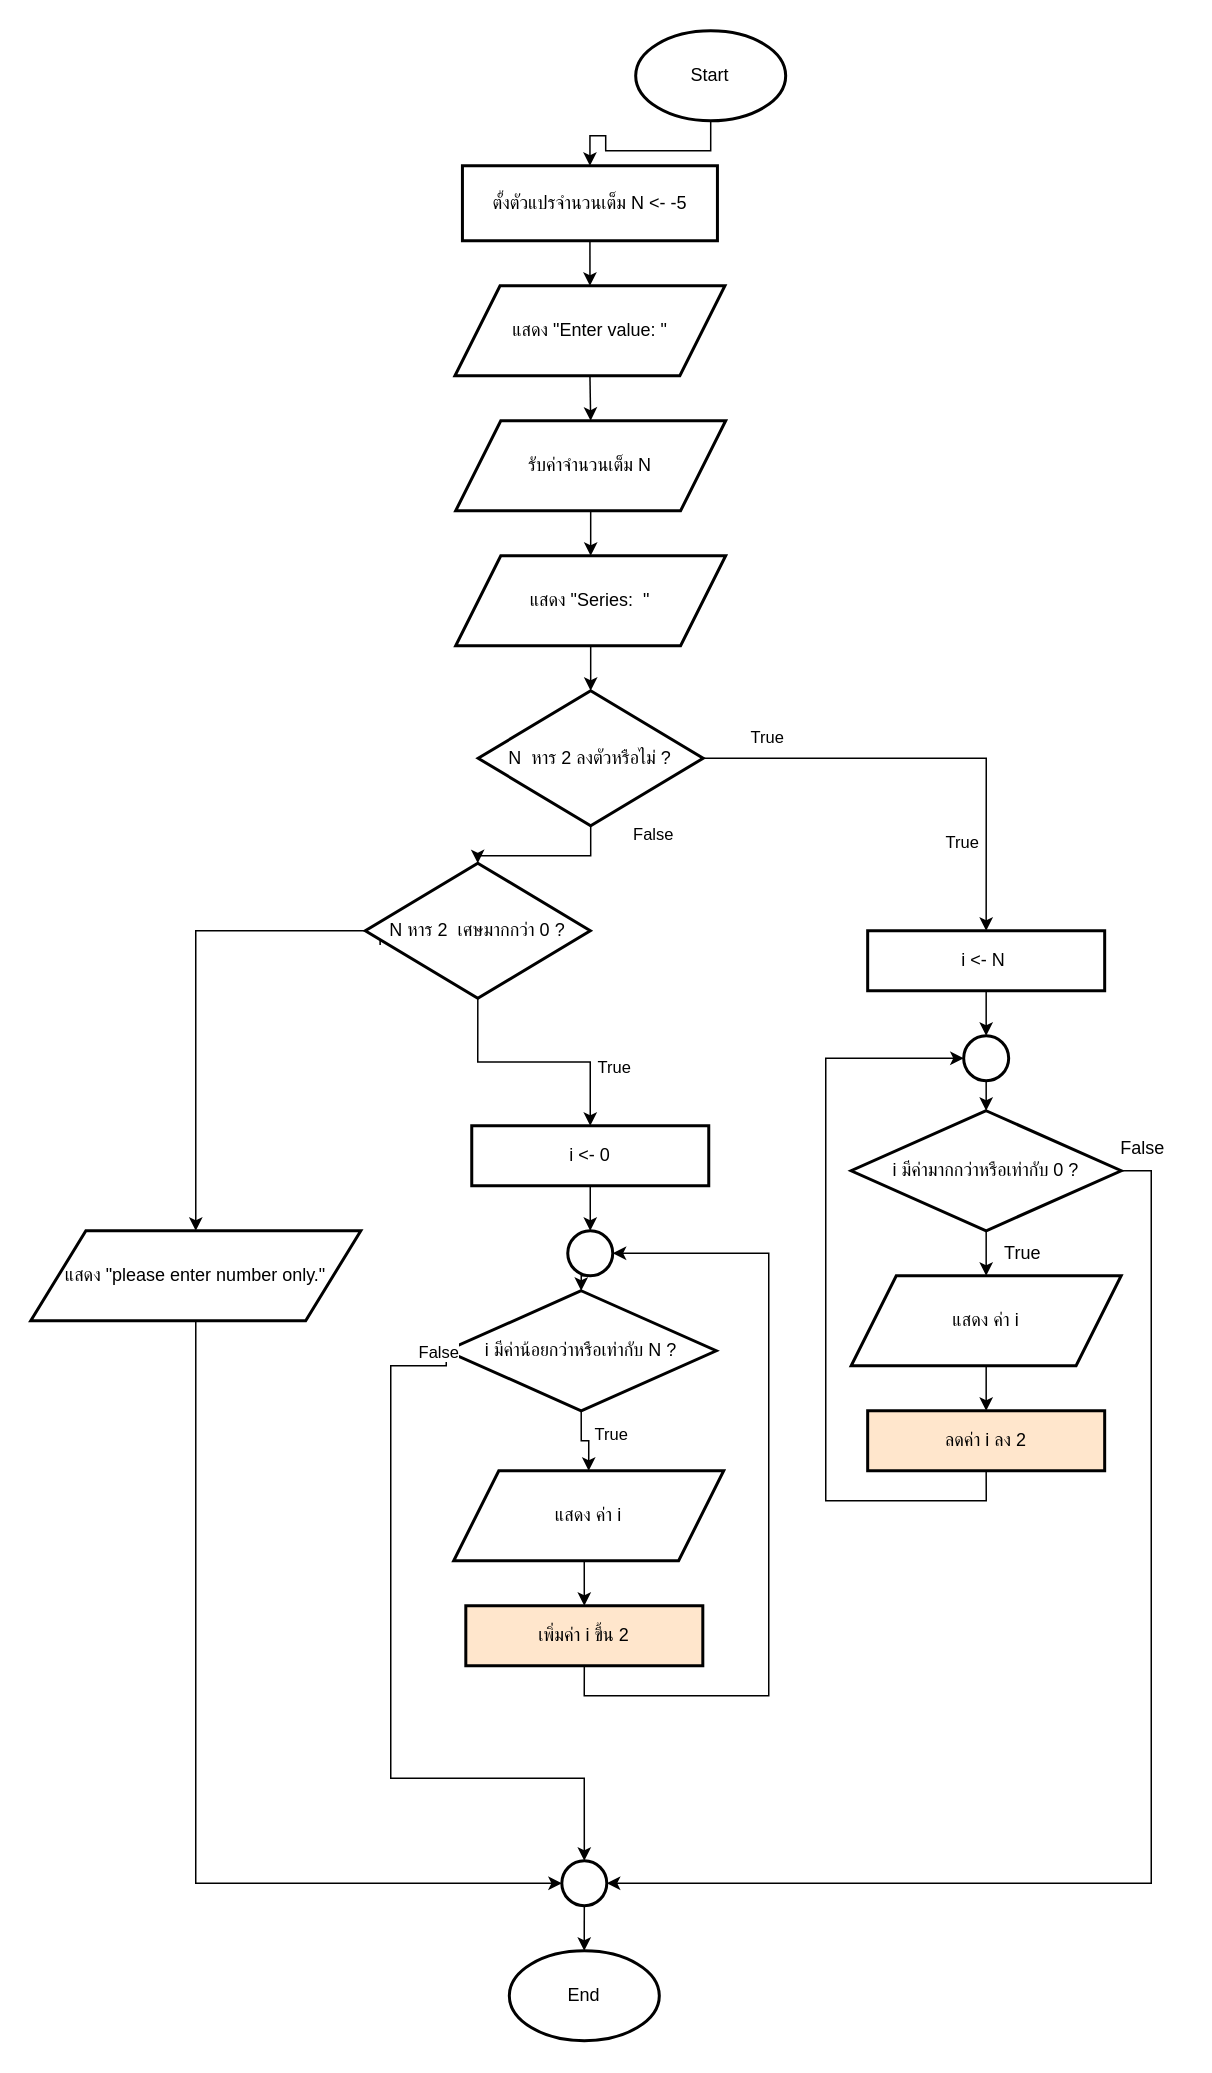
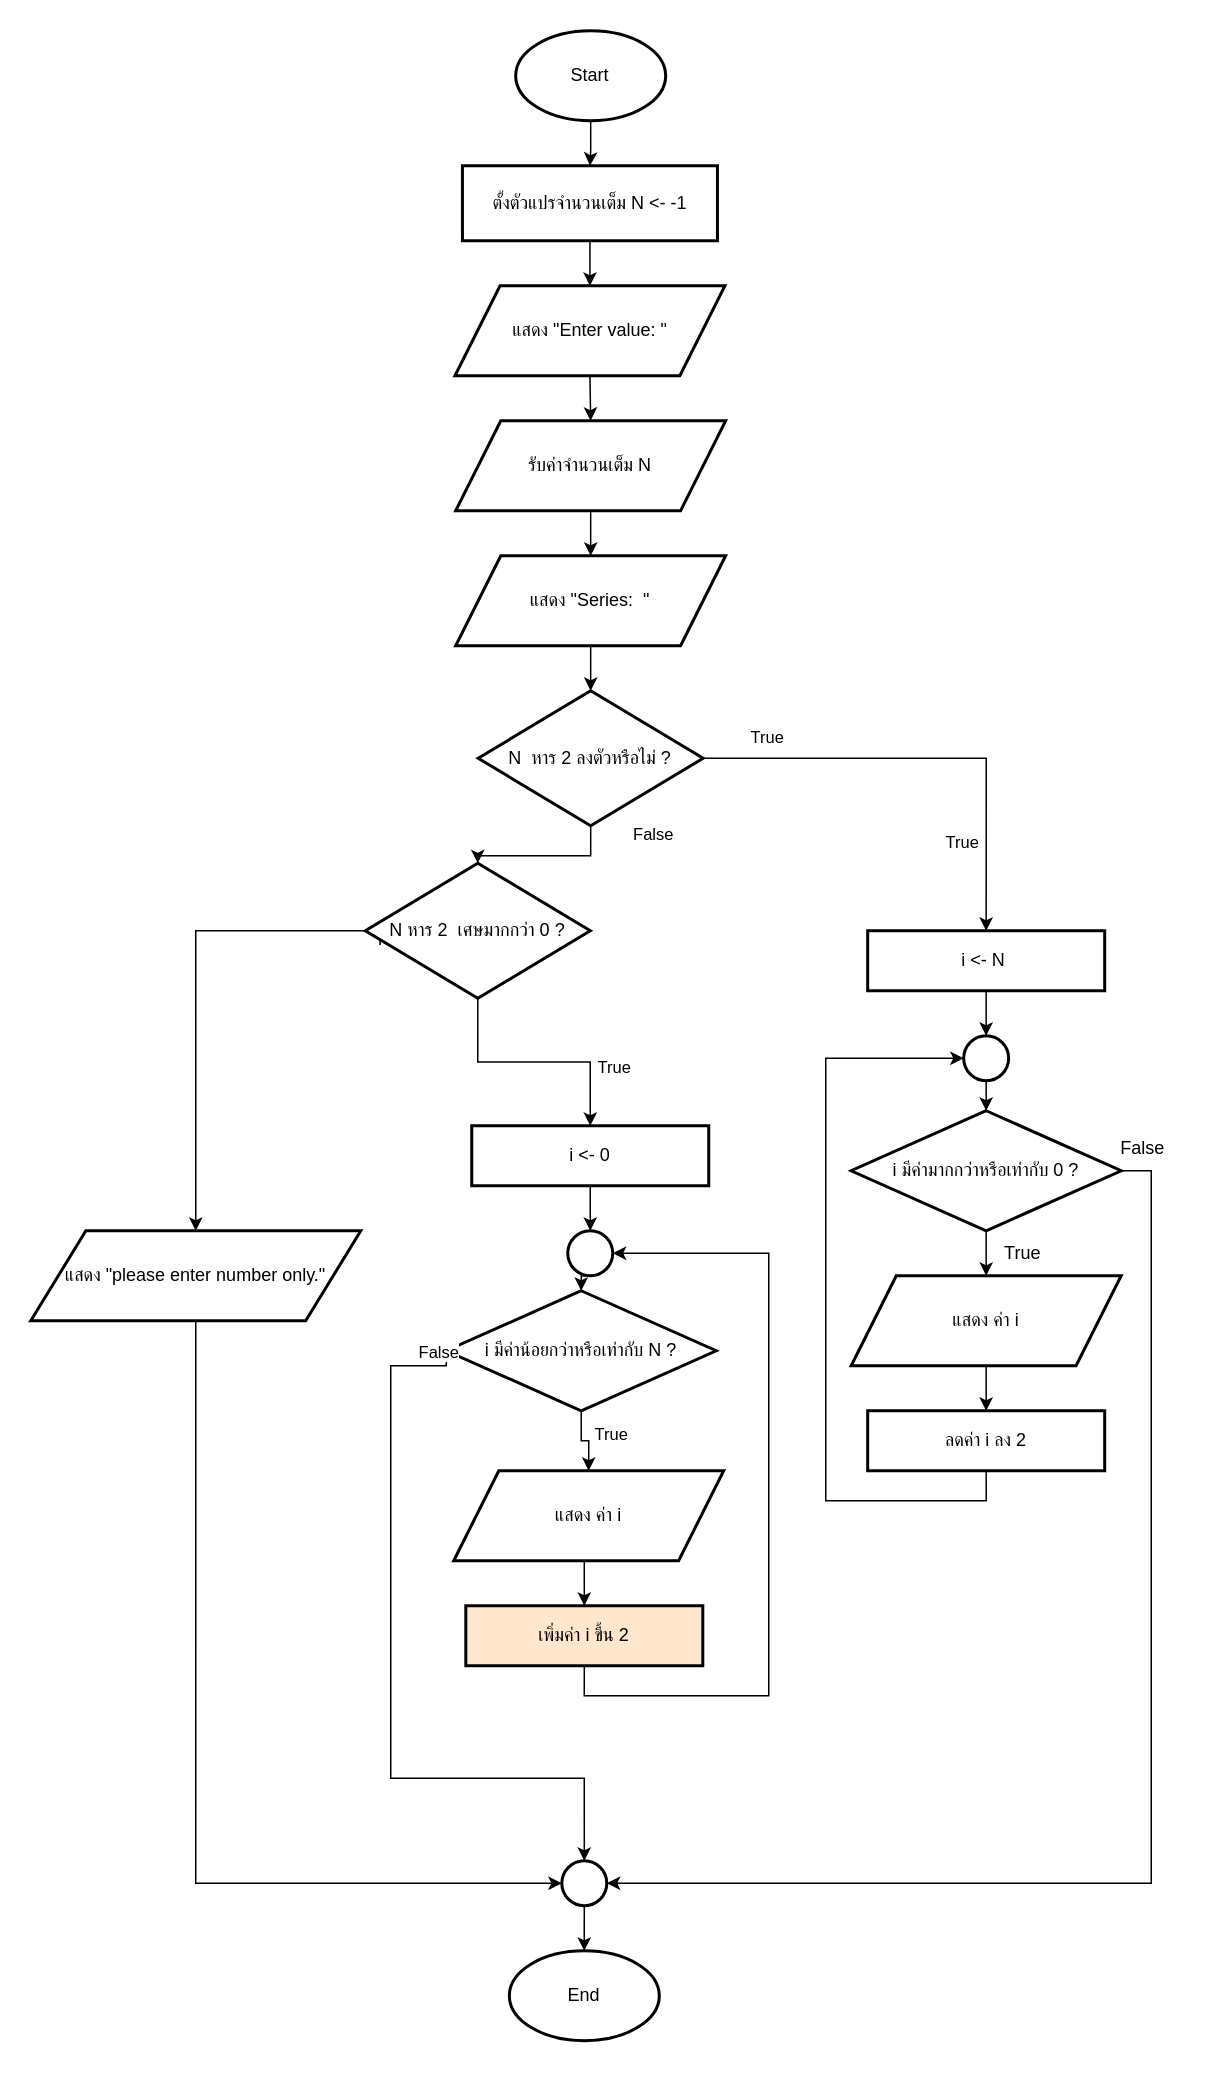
(711, 76) -> (591, 76)
(590, 203) -> (590, 203)
(986, 1441) -> (986, 1441)
